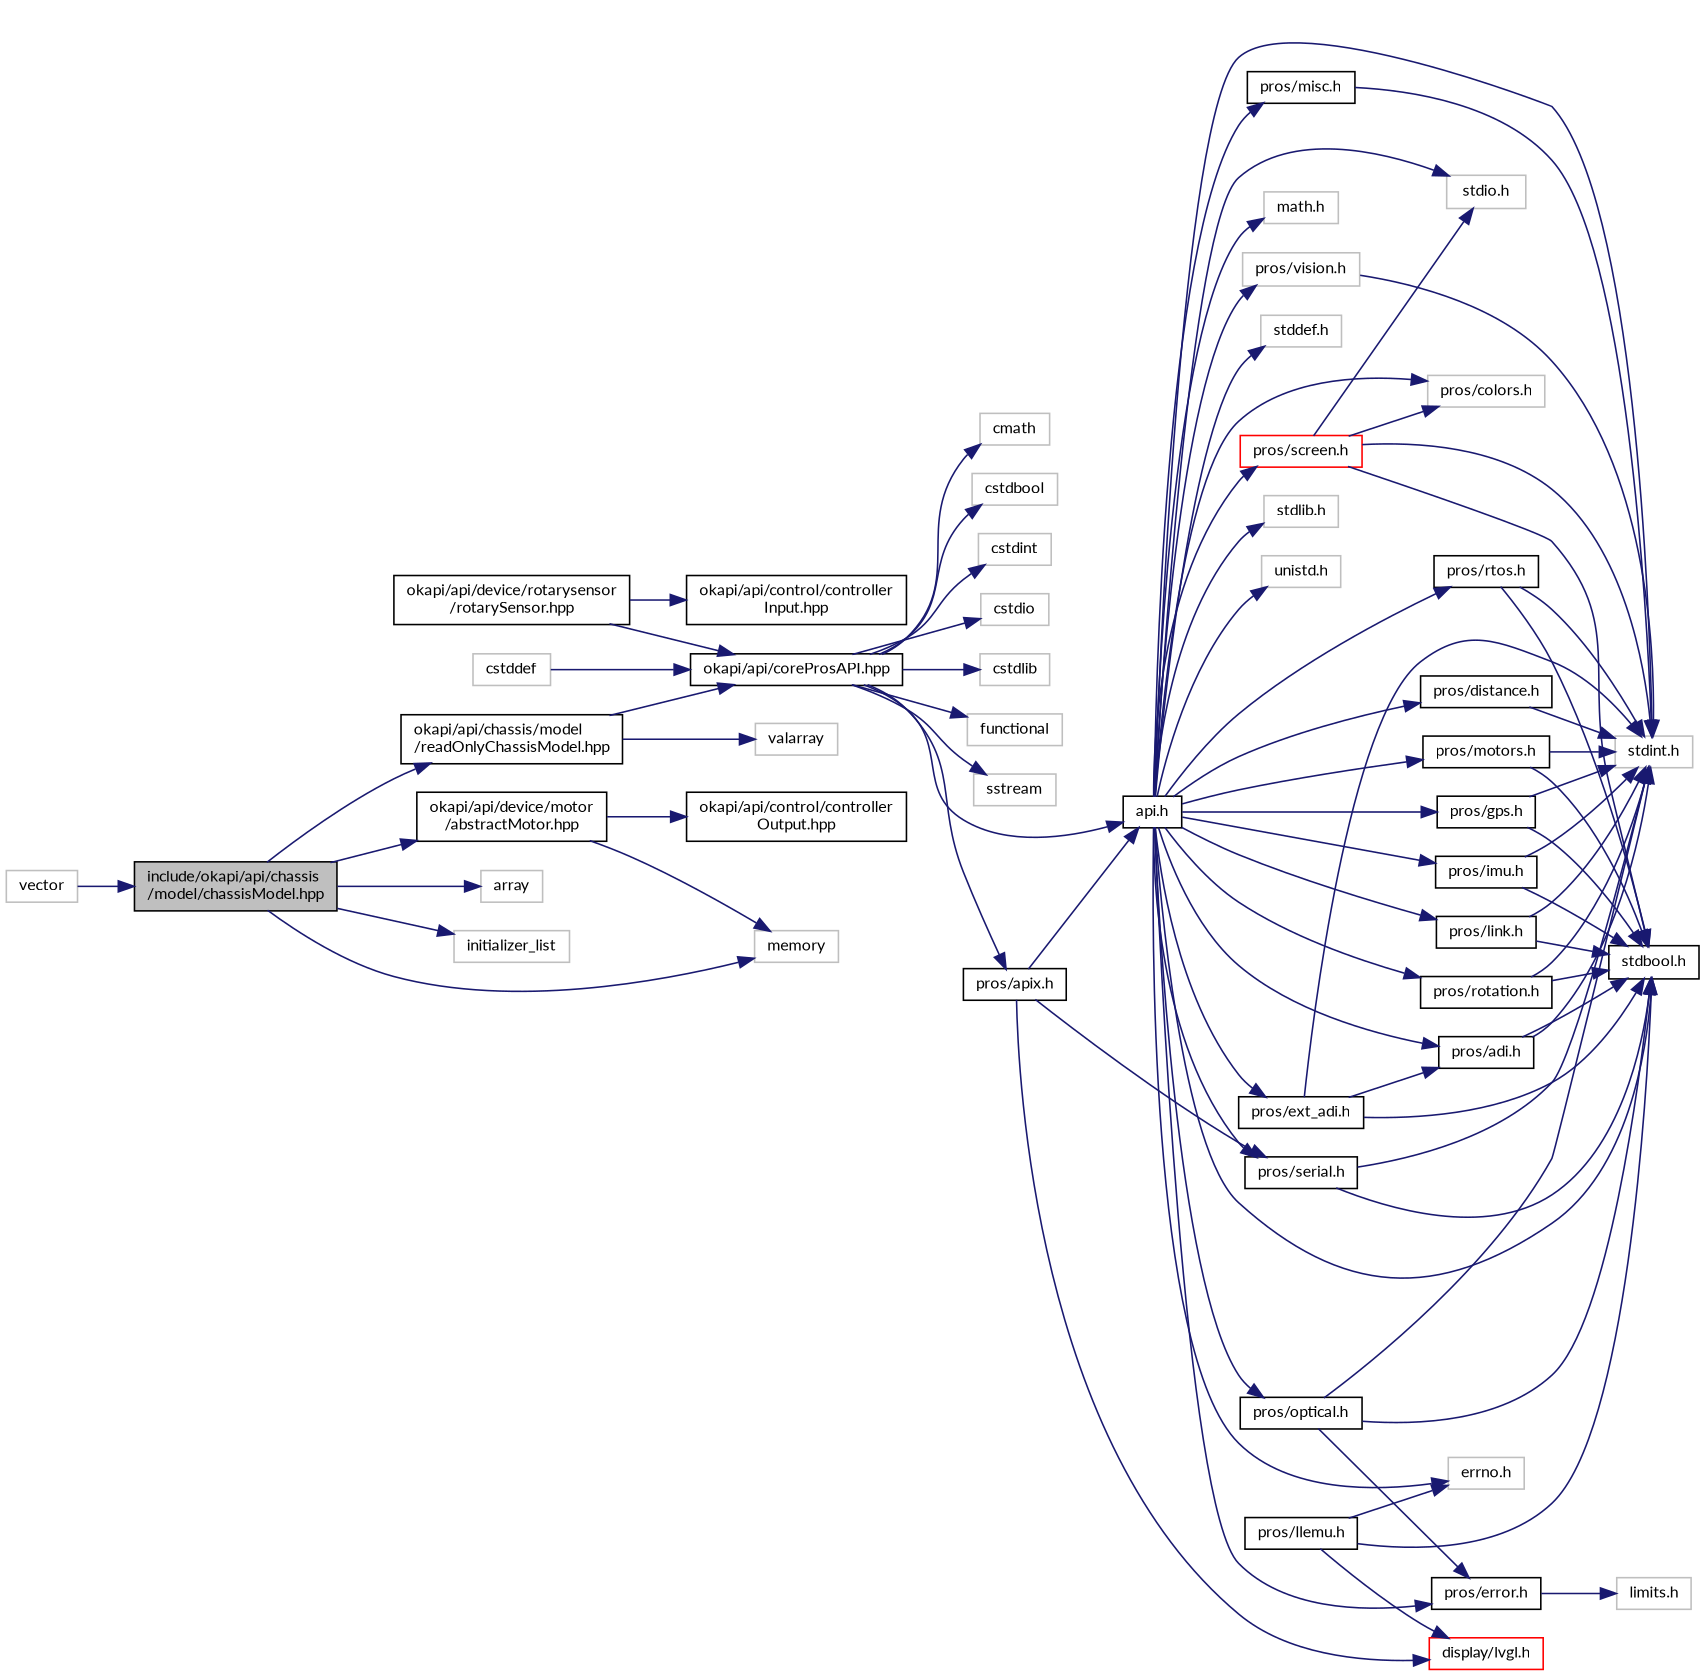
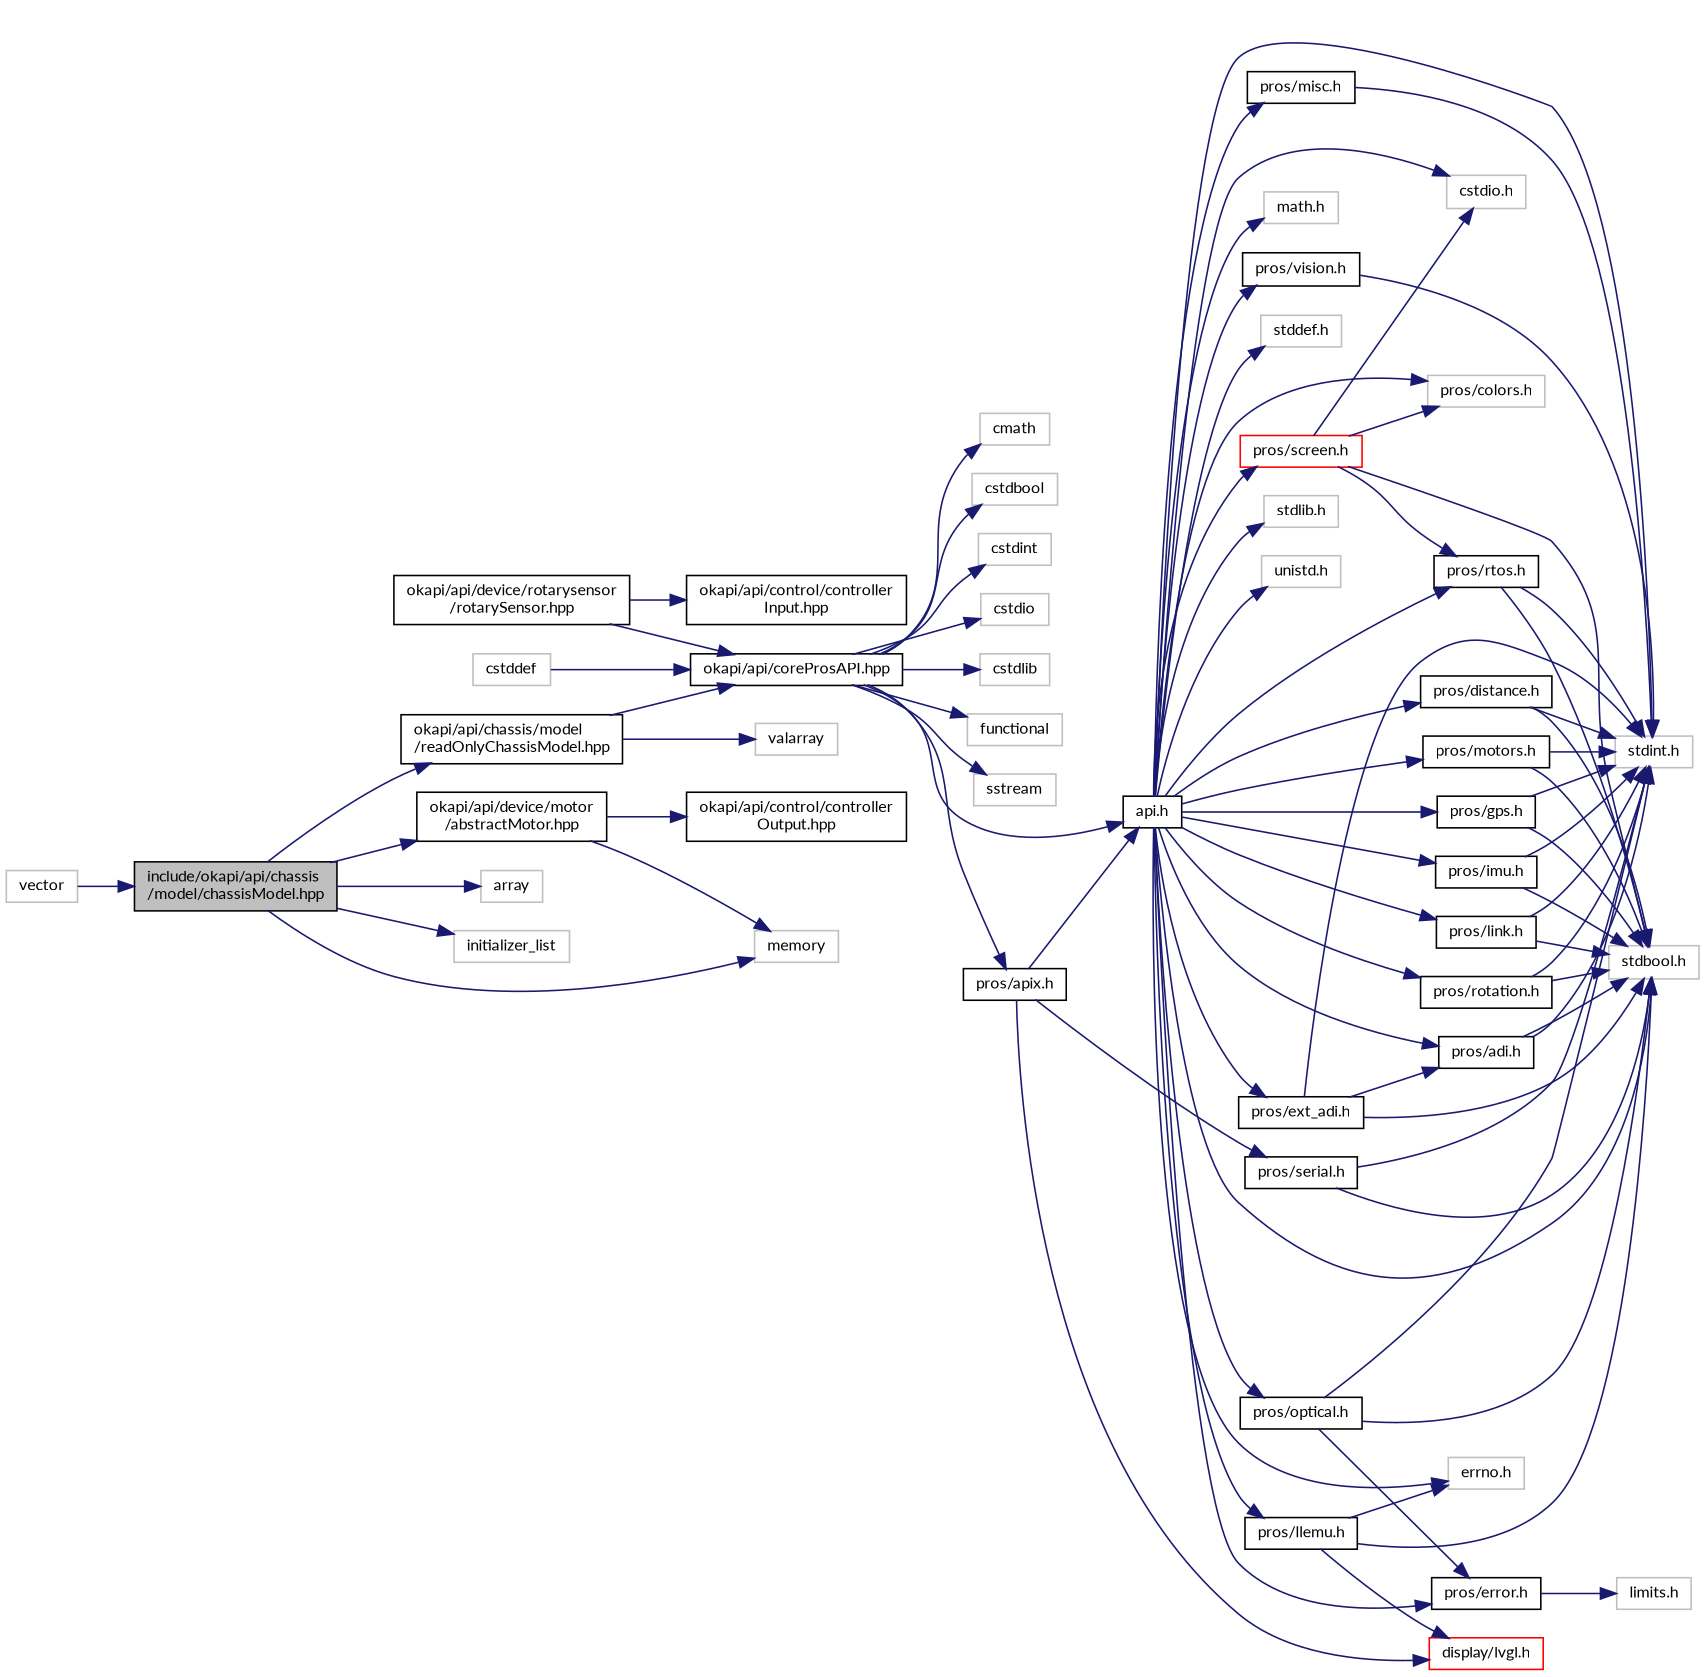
(1486, 192) -> (1486, 192)
(1301, 269) -> (1301, 269)
(1573, 510) -> (1391, 506)
none -> (1583, 763)
(1654, 962) -> (1654, 962)
(1199, 1076) -> (1171, 1175)
